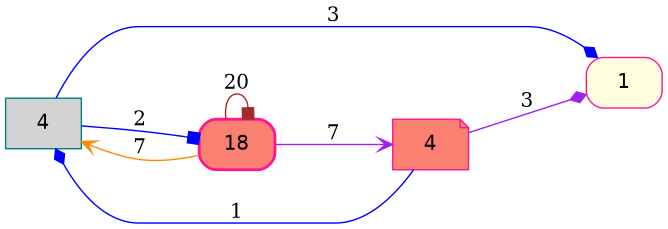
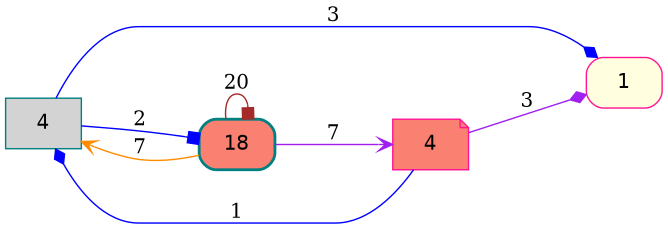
(237, 144) -> (237, 144)
